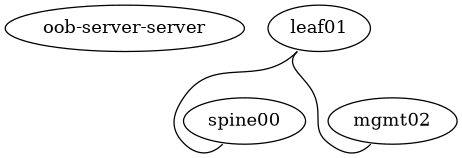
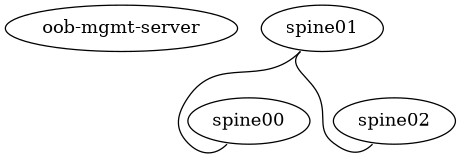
(125, 28) -> (121, 28)
(319, 28) -> (322, 28)
(393, 121) -> (394, 121)
